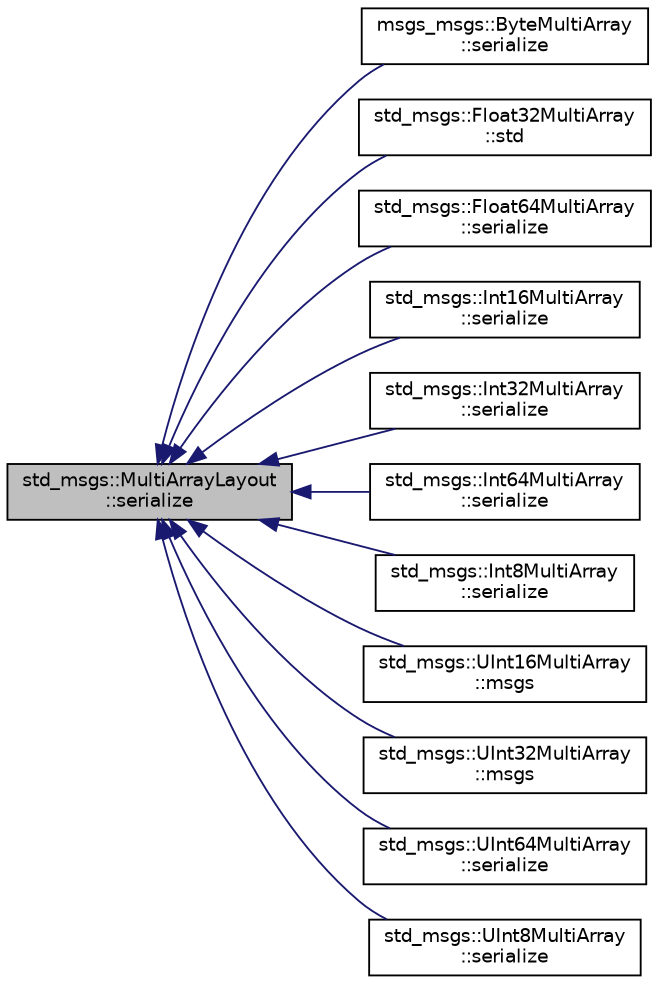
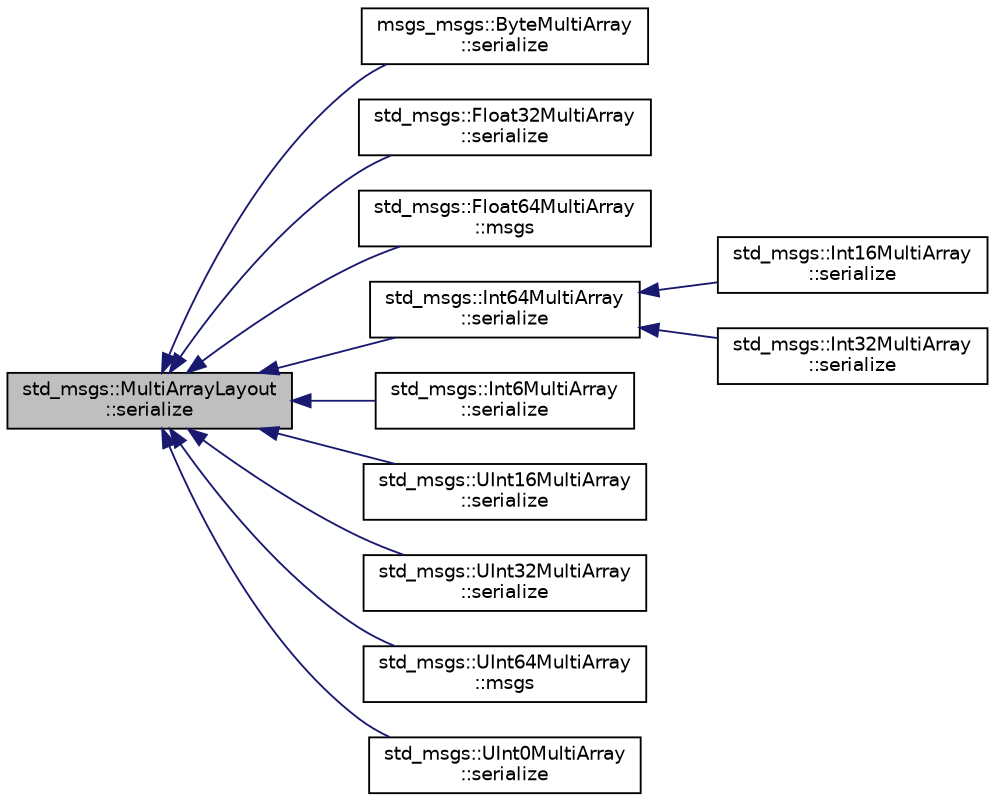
(505, 127) -> (505, 127)
(505, 219) -> (505, 219)
(297, 388) -> (688, 286)
(336, 444) -> (688, 334)
(505, 583) -> (505, 401)
(505, 674) -> (505, 492)
(505, 765) -> (505, 583)
(505, 856) -> (505, 674)
(505, 948) -> (505, 765)
